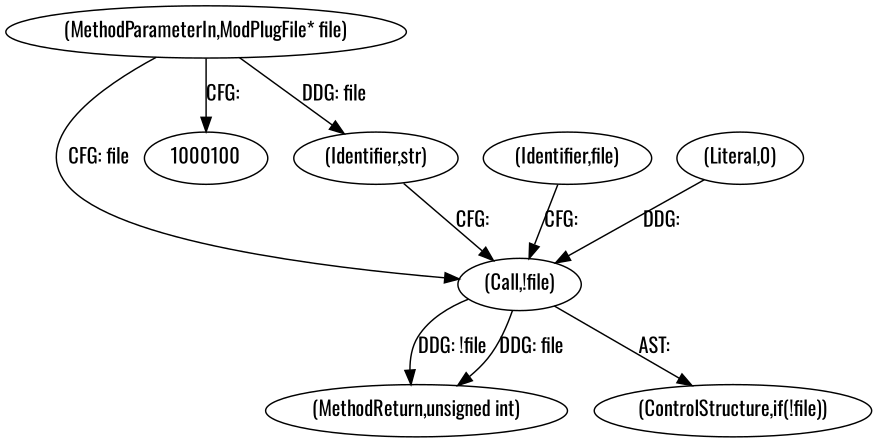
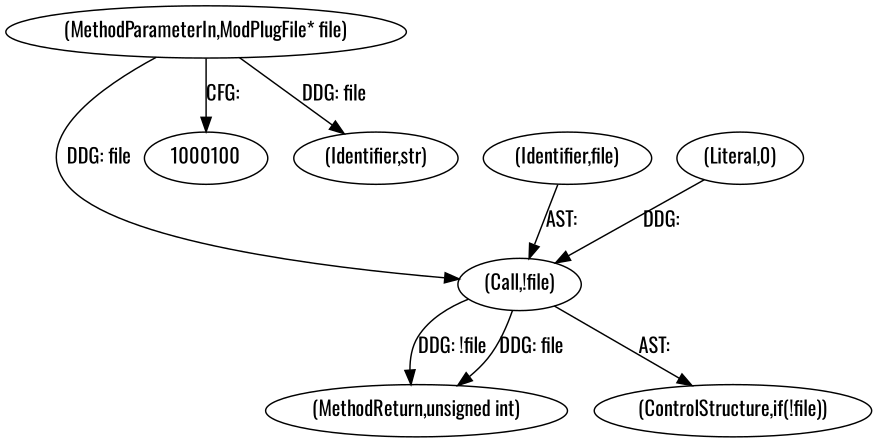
(99, 158) -> (99, 158)
(443, 217) -> none
(564, 221) -> (564, 221)
